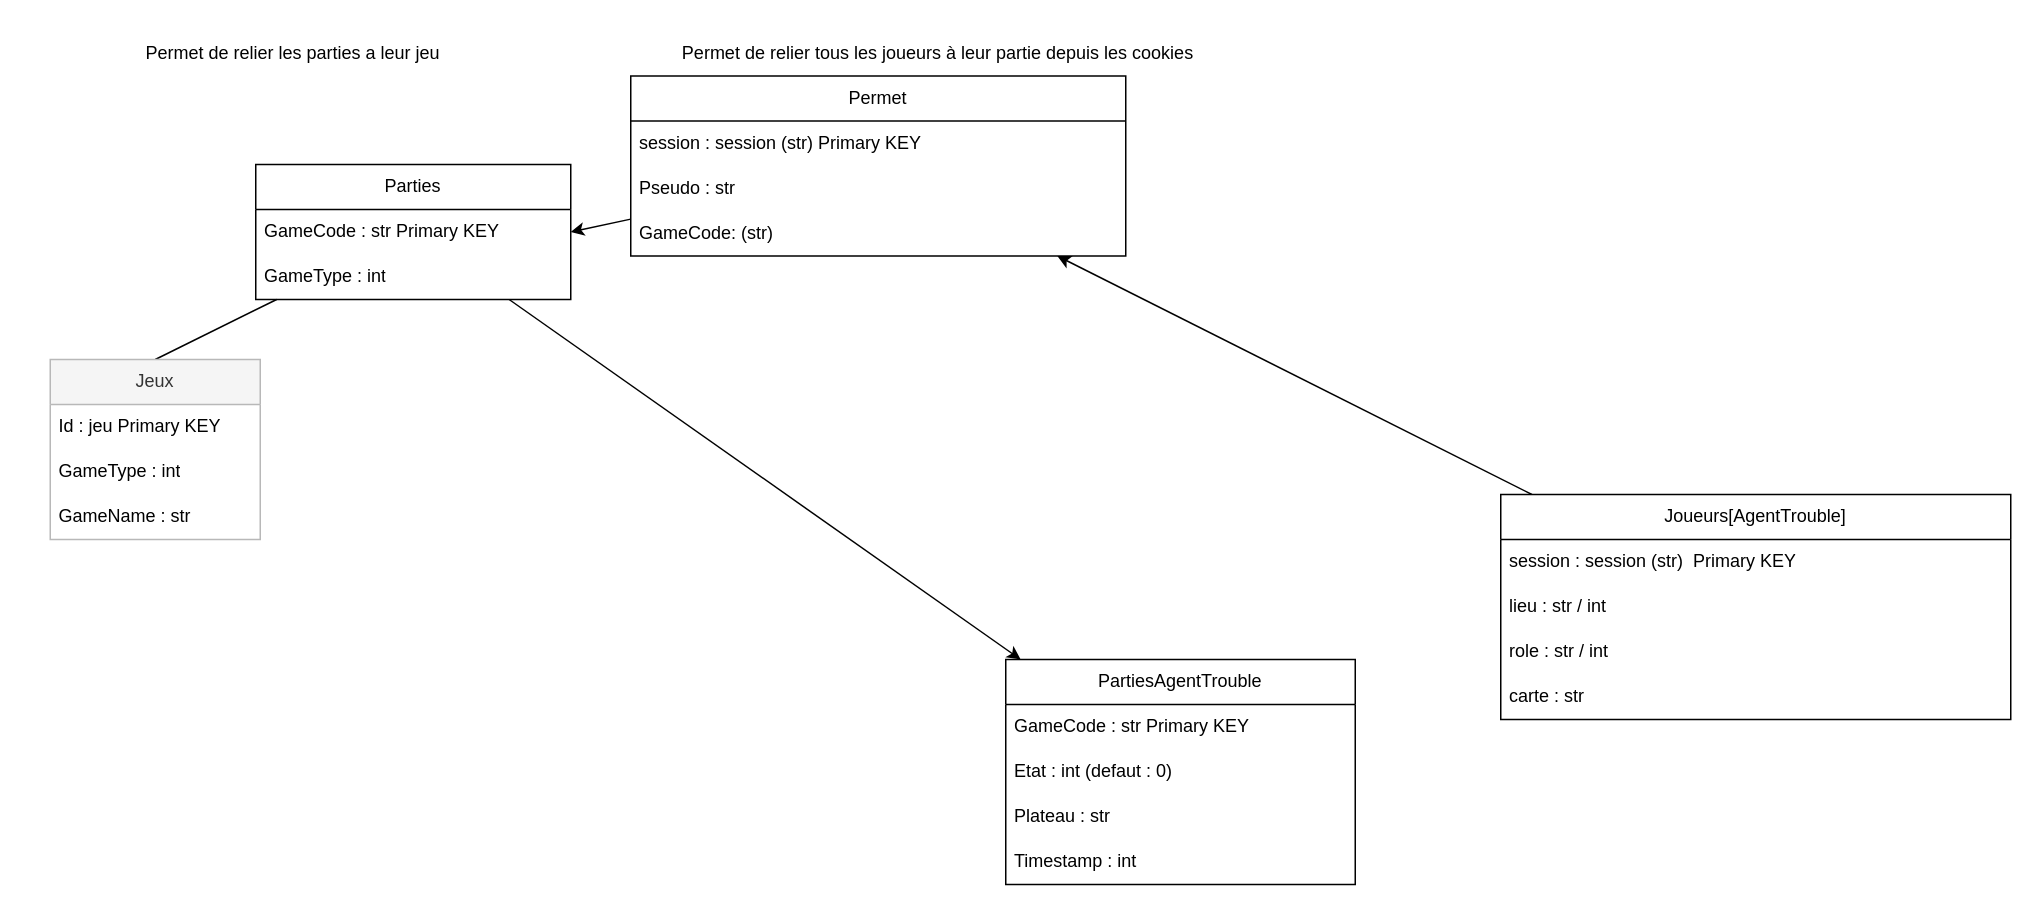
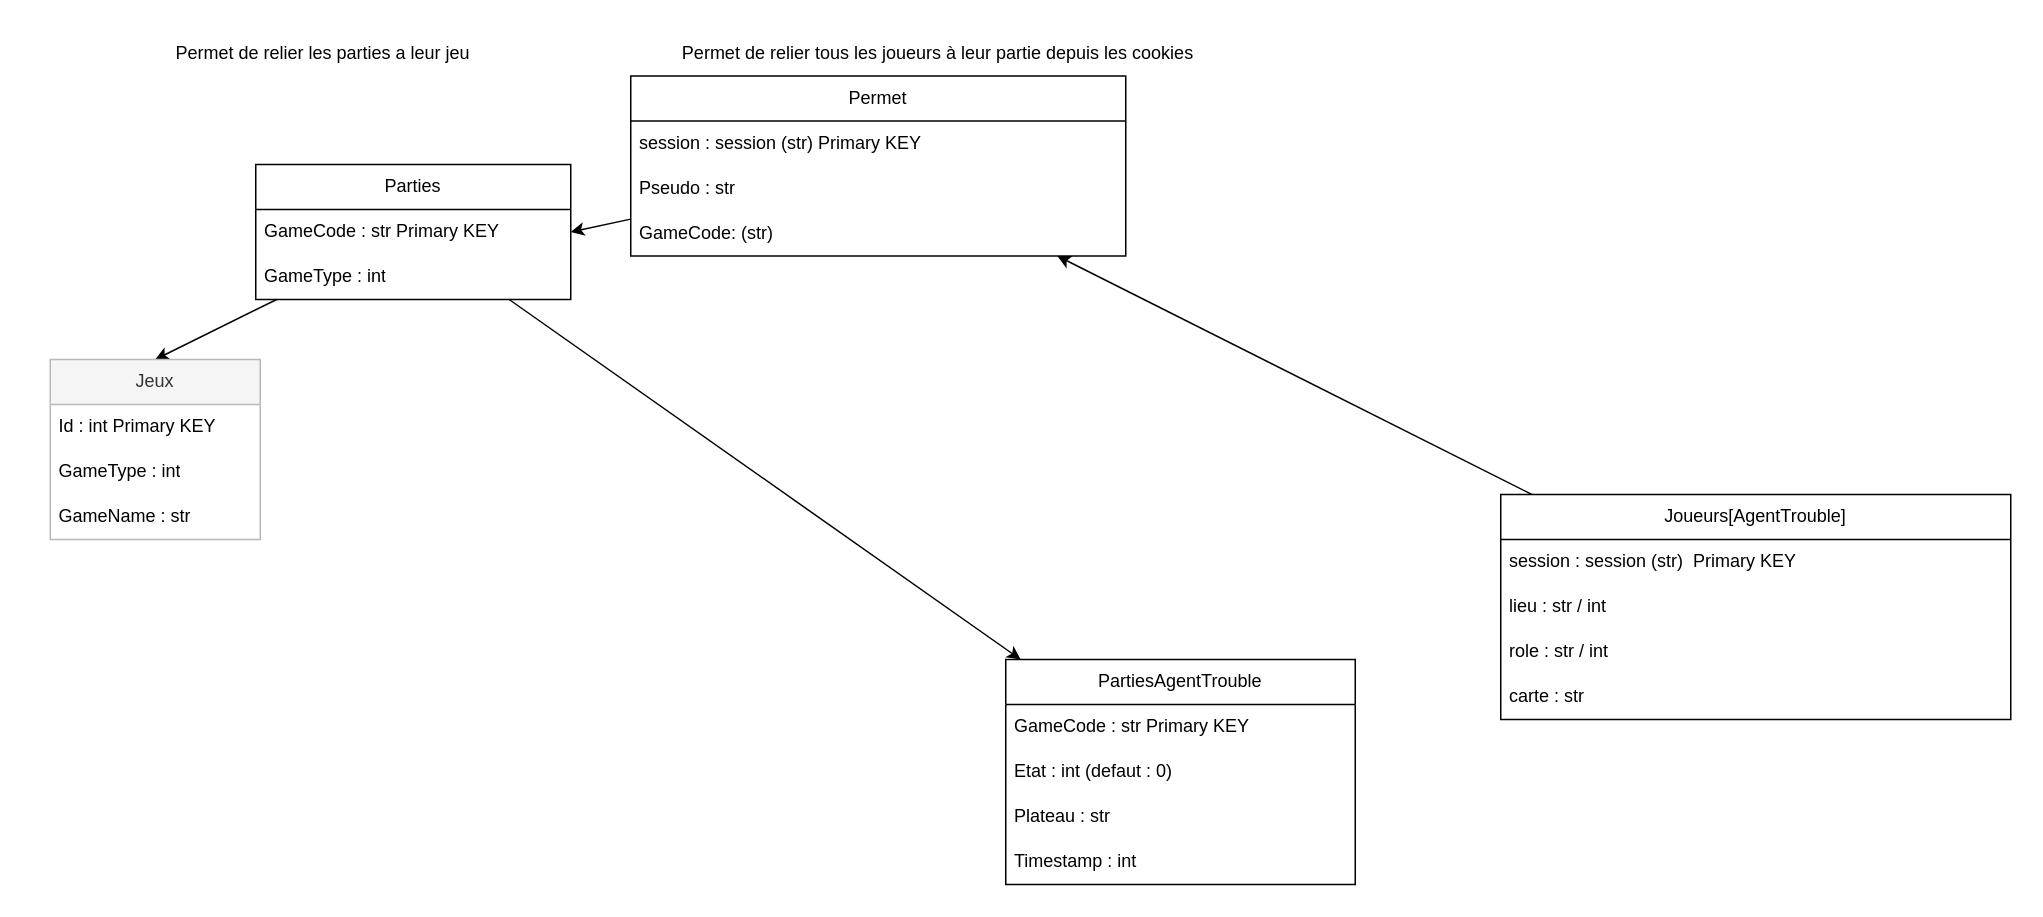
(293, 53) -> (323, 53)
(162, 356) -> (166, 354)
(148, 427) -> (146, 427)
